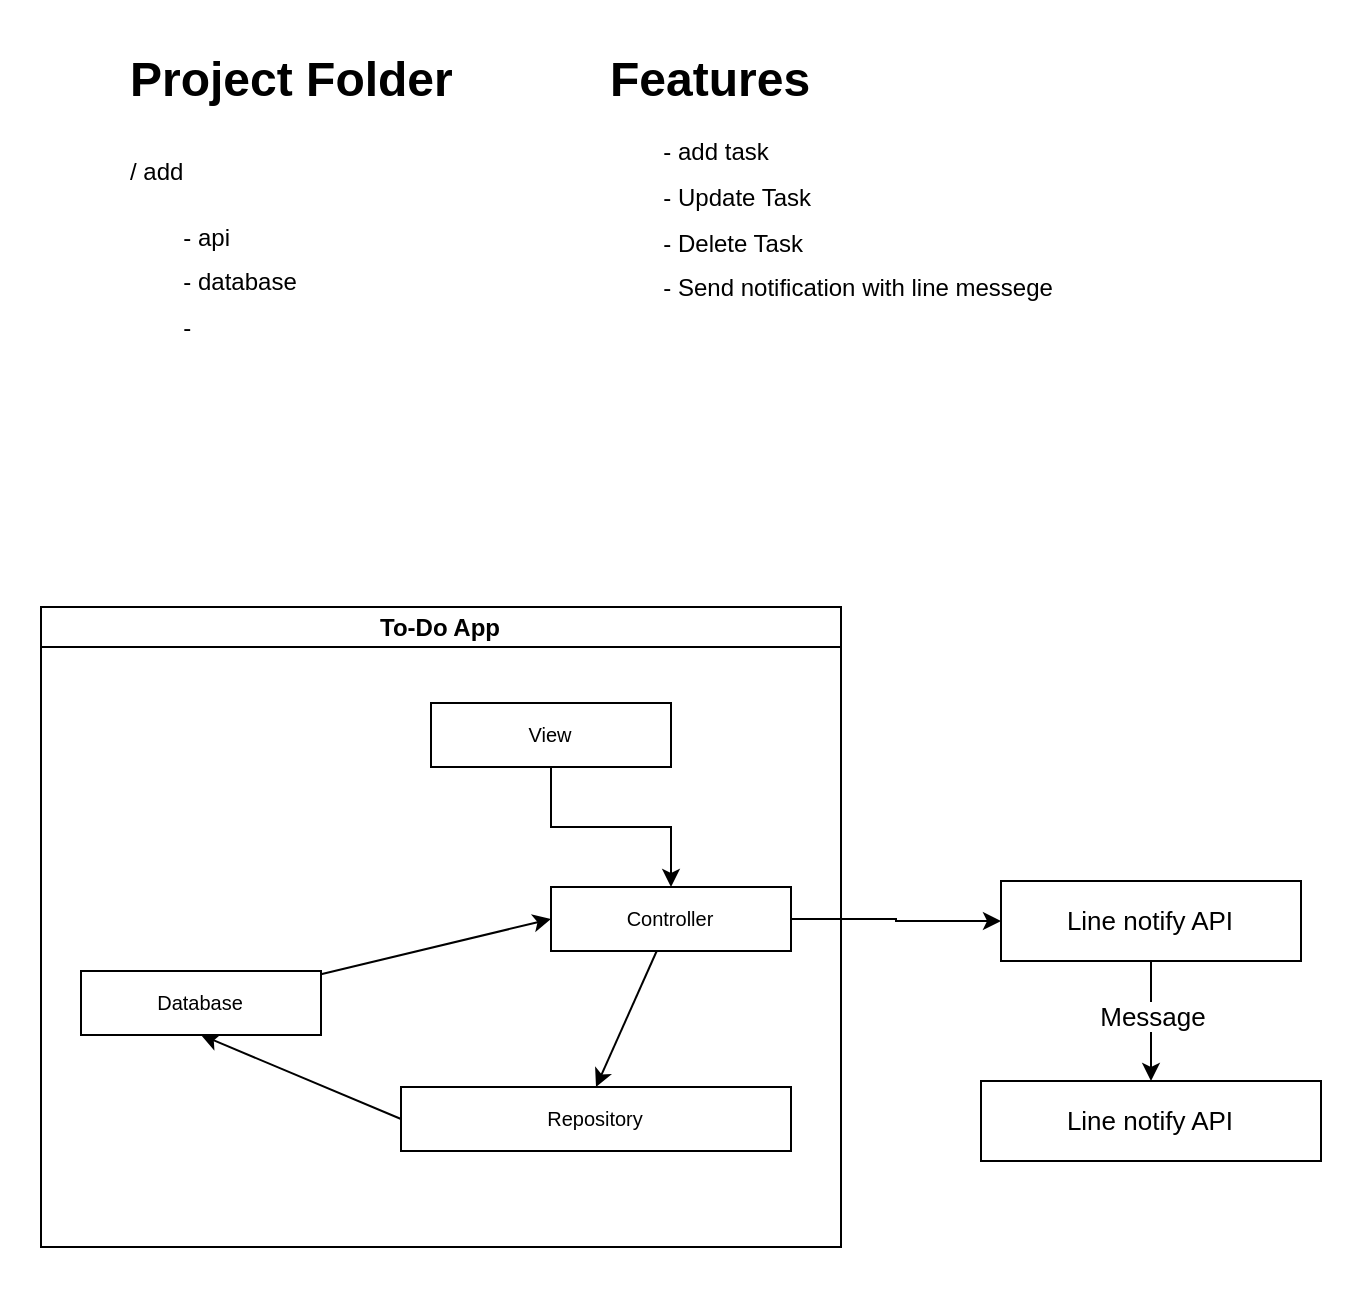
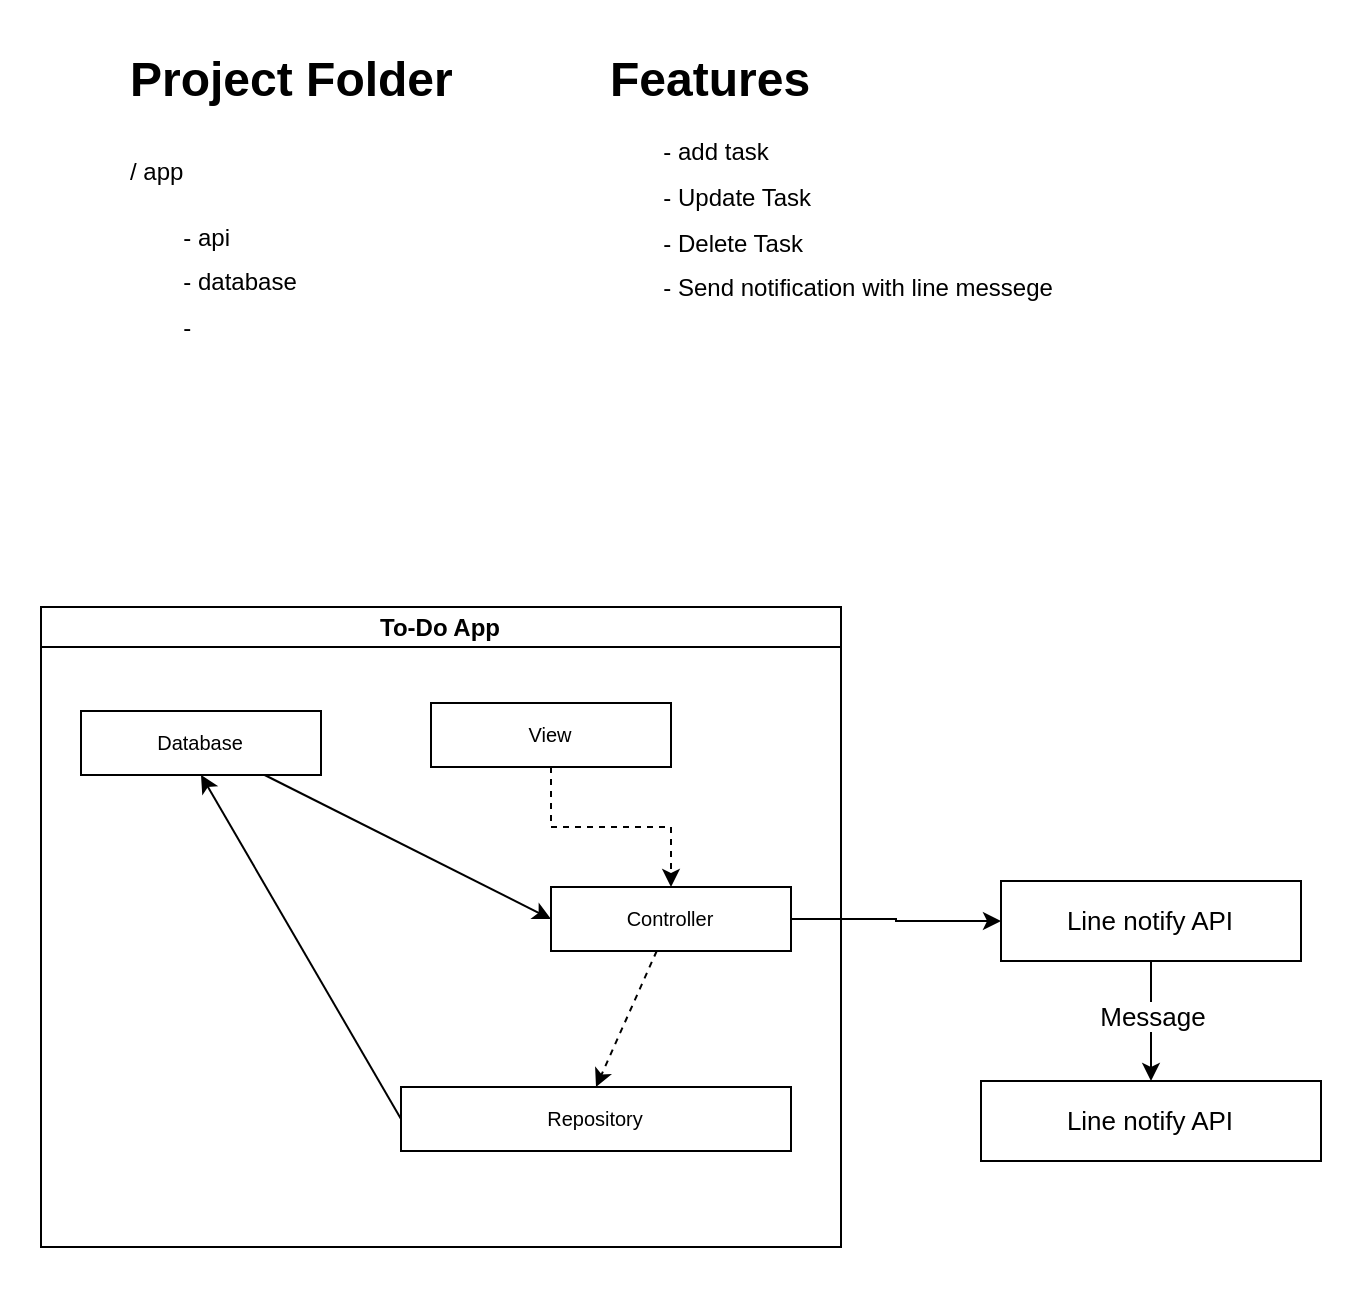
(249, 79) -> (249, 79)
(606, 827) -> (606, 827)
(201, 1003) -> (201, 743)
(629, 1013) -> (629, 1013)
